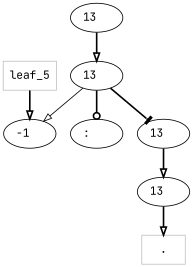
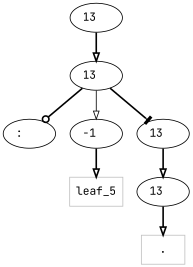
(30, 101) -> (96, 159)
